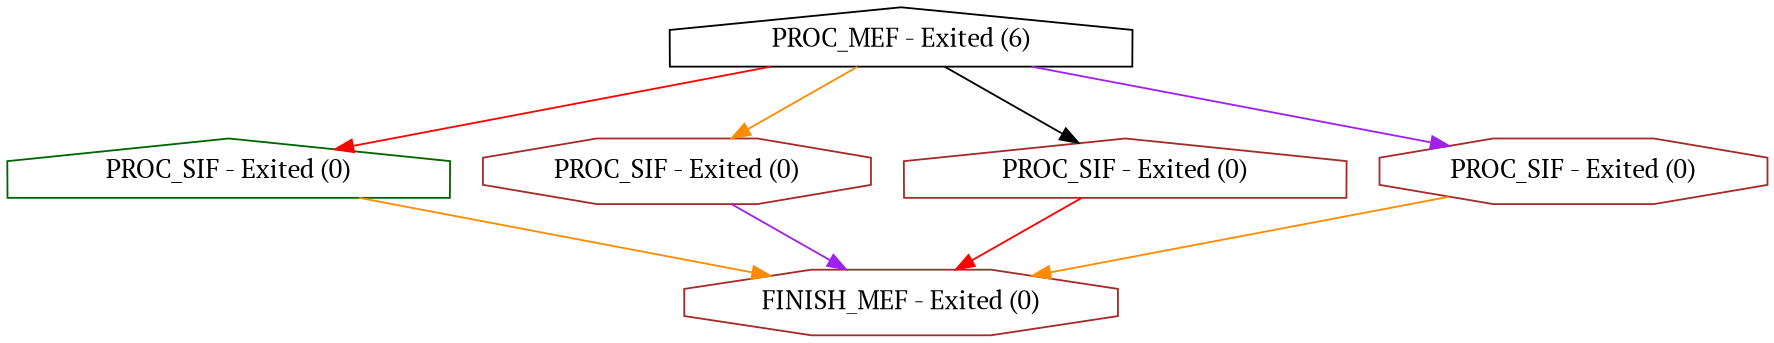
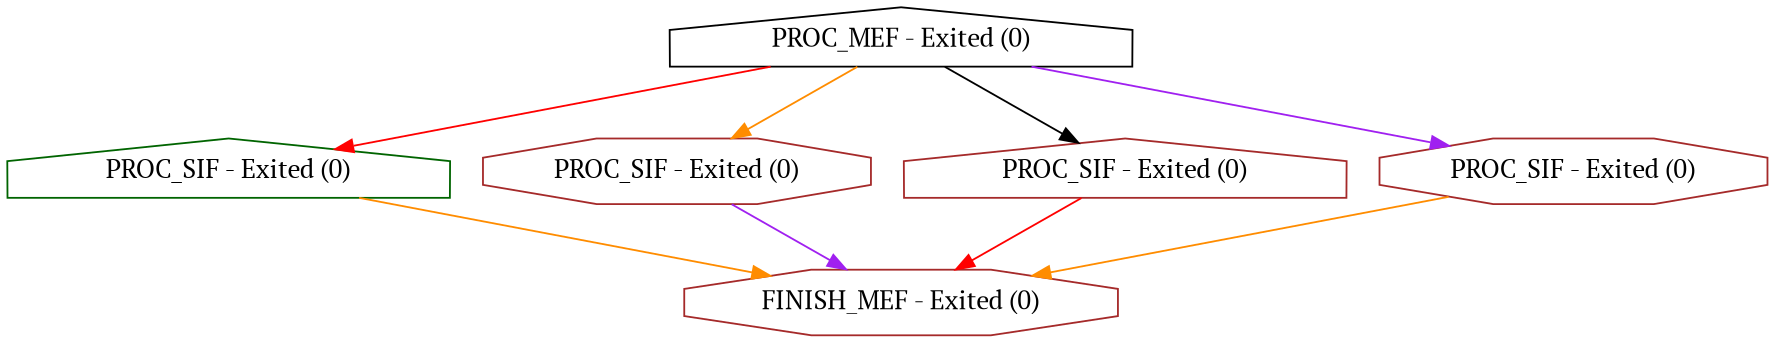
(901, 40) -> (901, 40)
